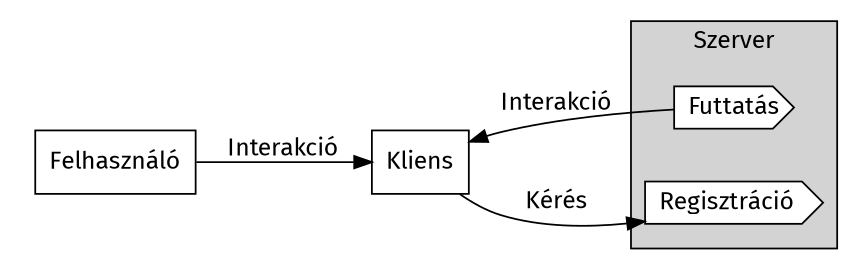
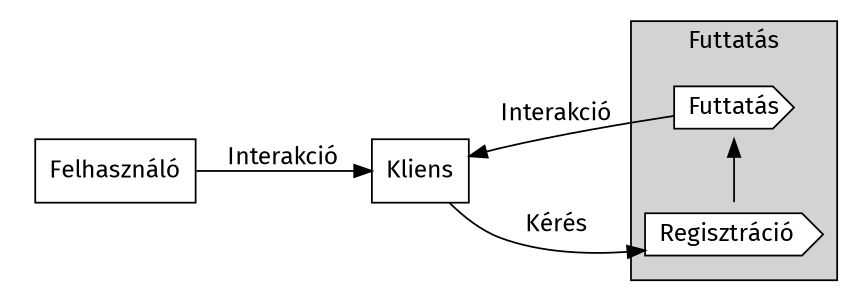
(734, 41) -> (734, 41)
none -> (734, 180)
